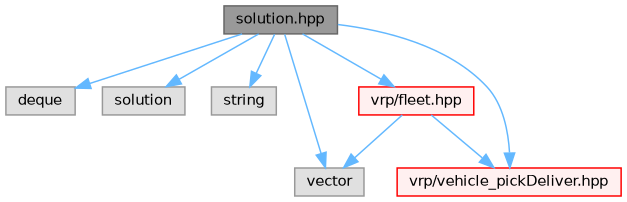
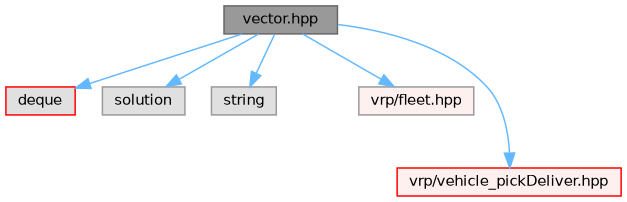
(281, 20) -> (281, 20)
(41, 101) -> (41, 101)
(416, 101) -> (416, 101)
(457, 136) -> none
(329, 182) -> none
